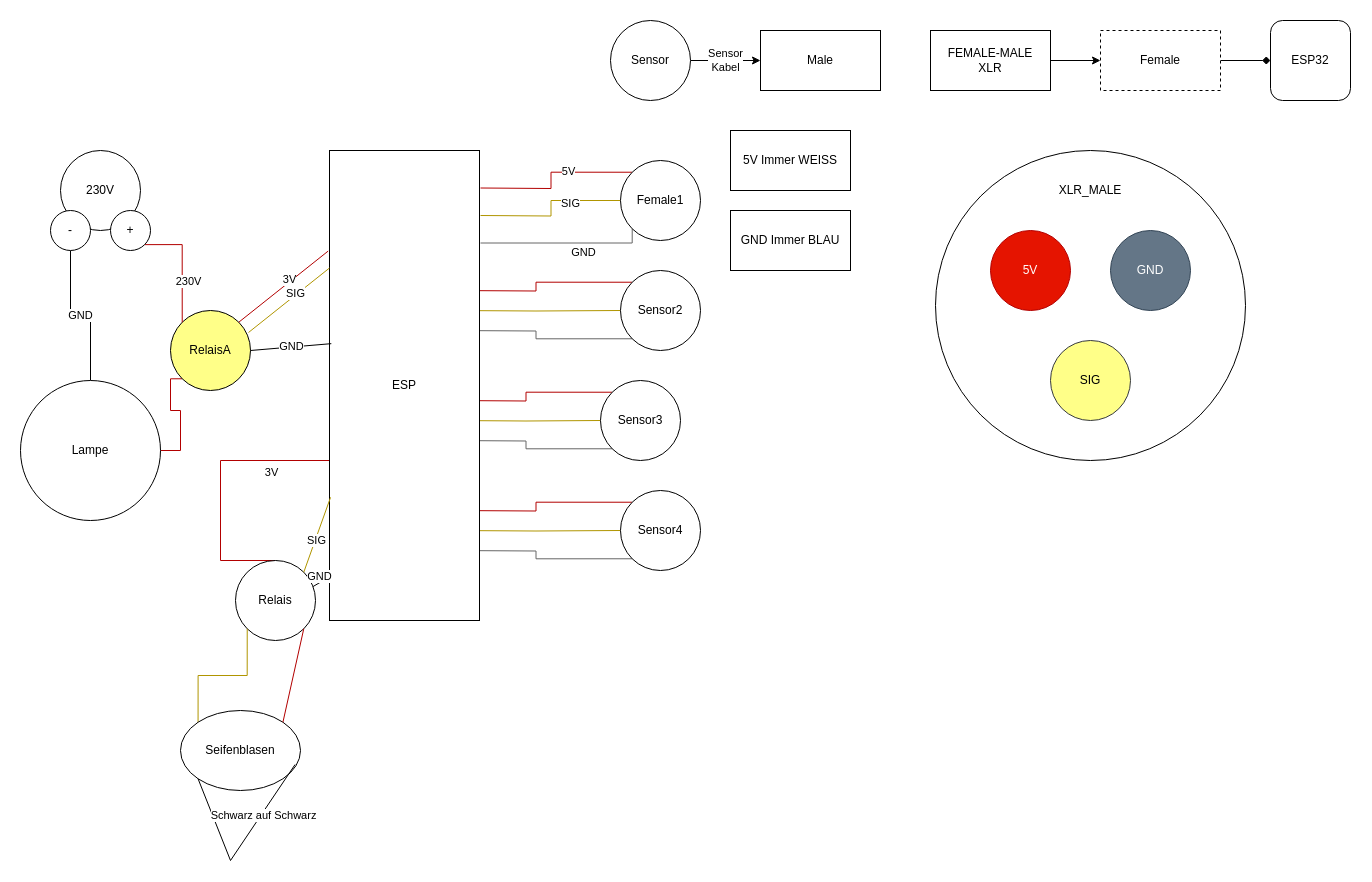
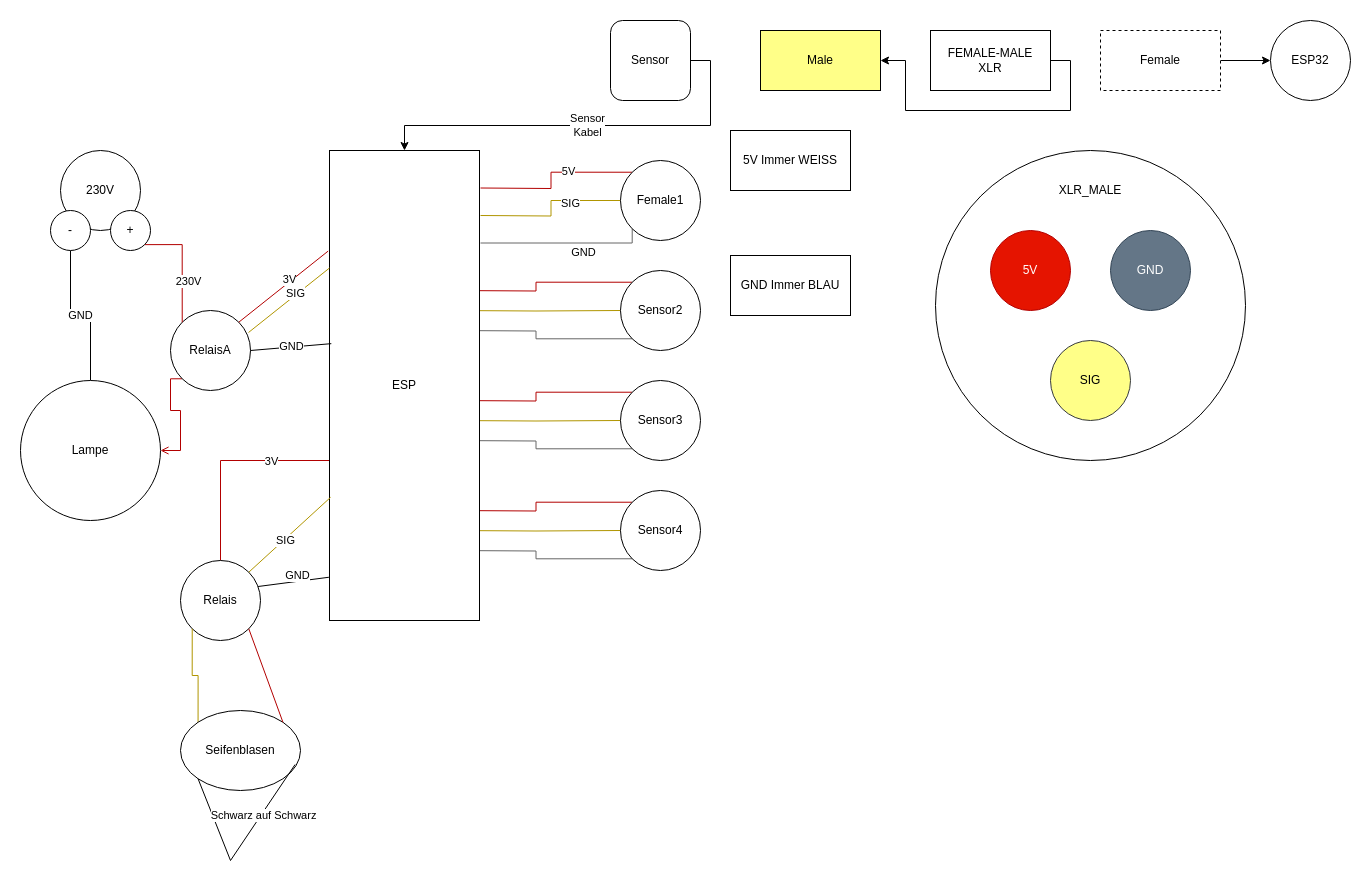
(651, 61) -> (651, 61)
(747, 61) -> (586, 126)
(821, 61) -> (821, 61)
(1081, 61) -> (981, 111)
(1262, 61) -> (1262, 61)
(1311, 61) -> (1311, 61)
(791, 241) -> (791, 286)
(211, 351) -> (211, 351)
(641, 421) -> (661, 421)
(166, 451) -> (166, 451)
(276, 601) -> (221, 601)
